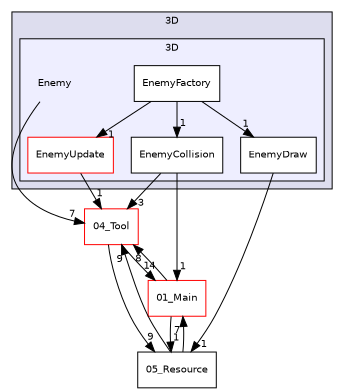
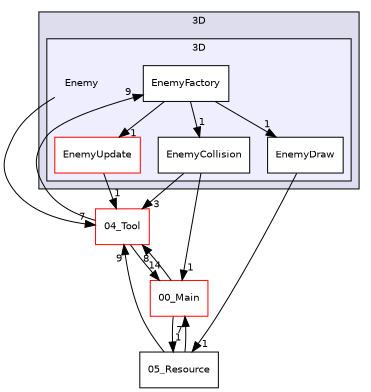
(122, 297) -> (55, 129)
(177, 298) -> (179, 298)
